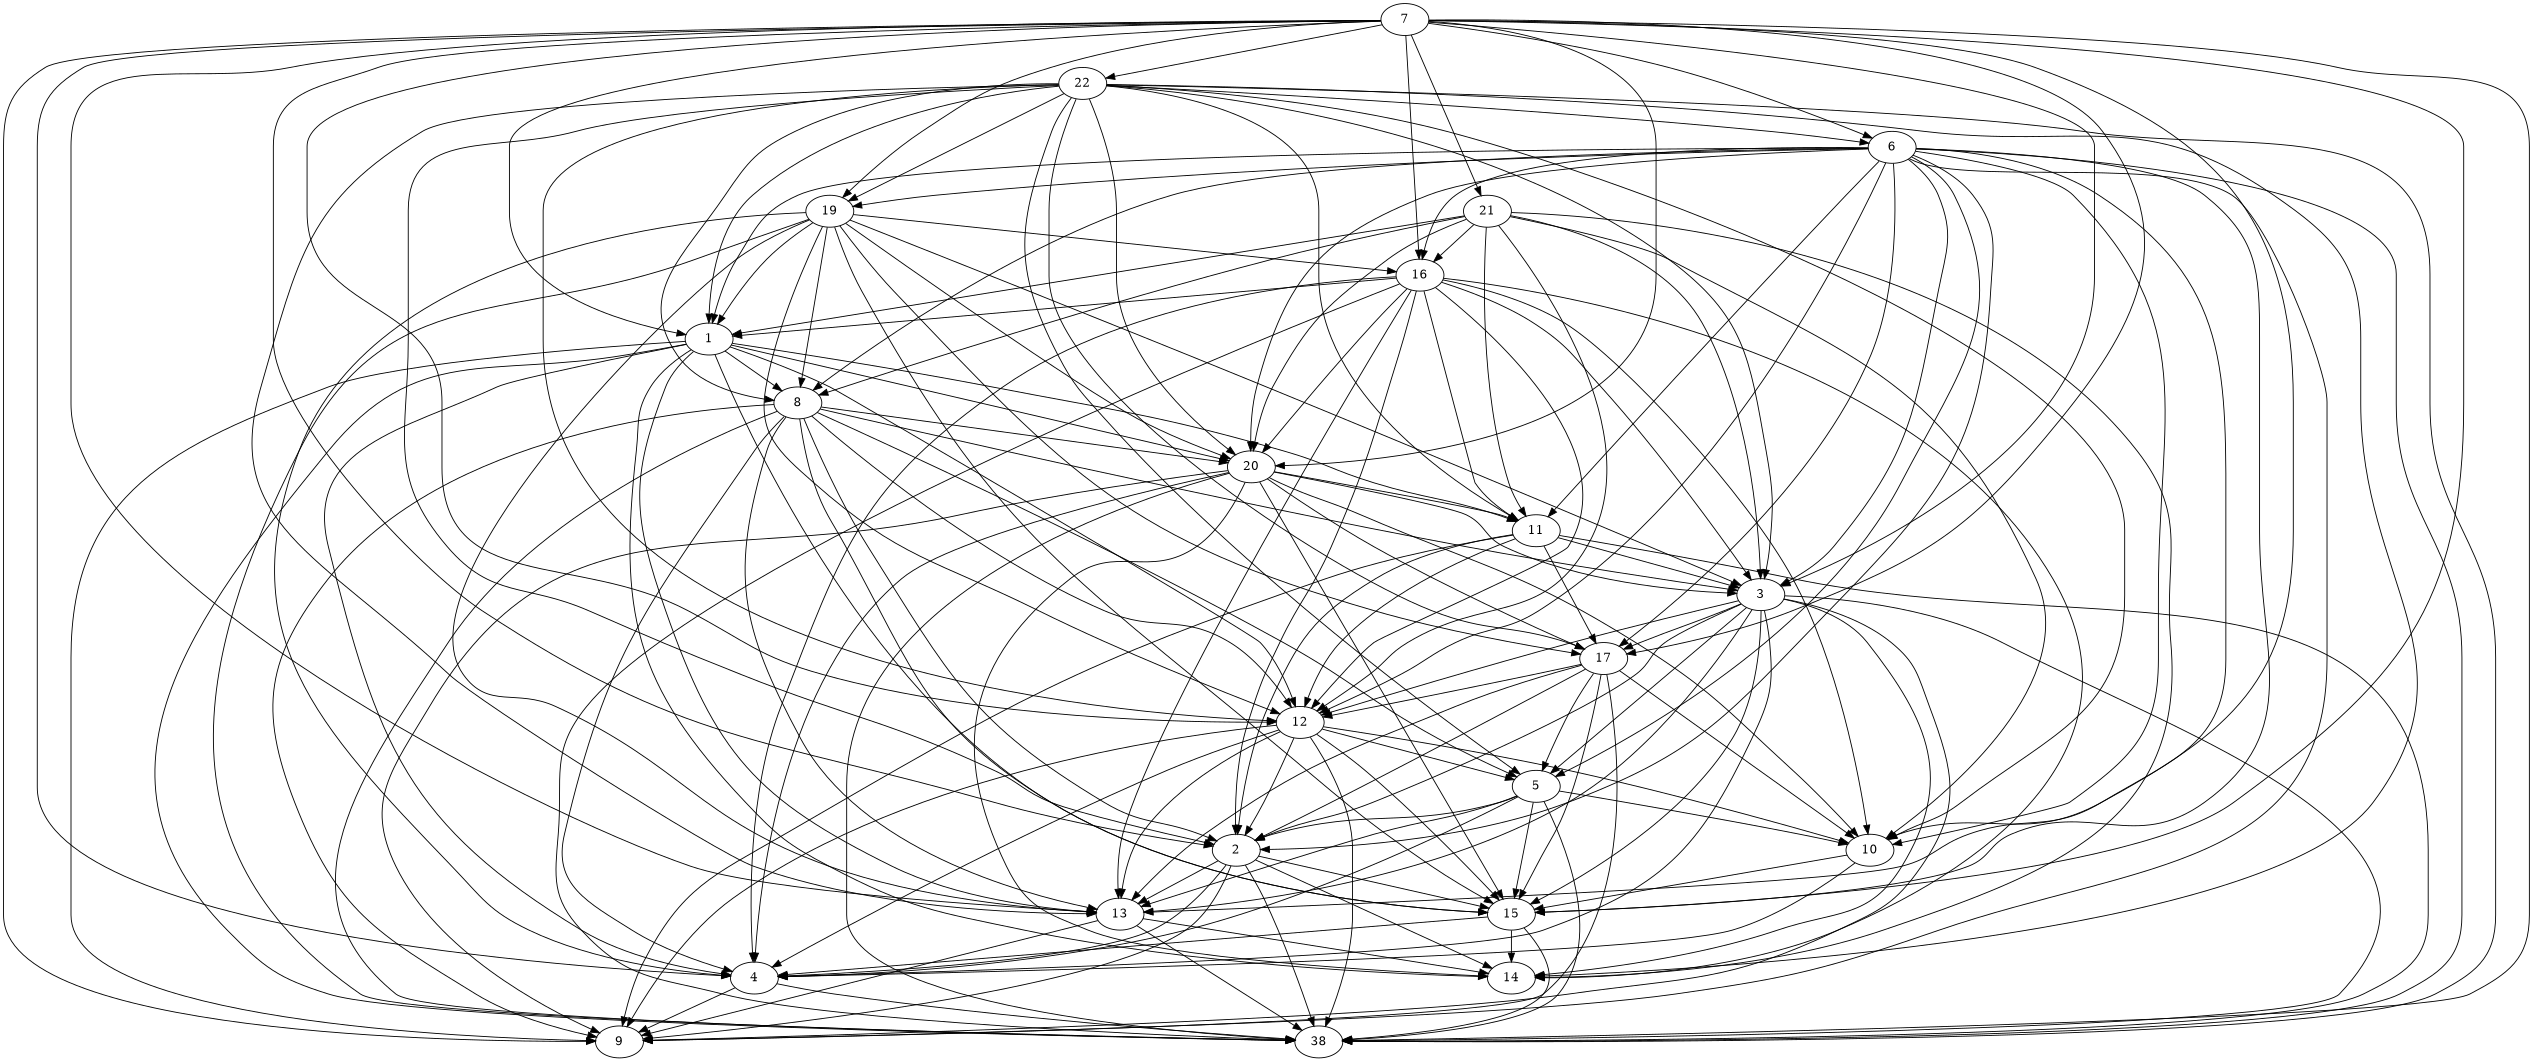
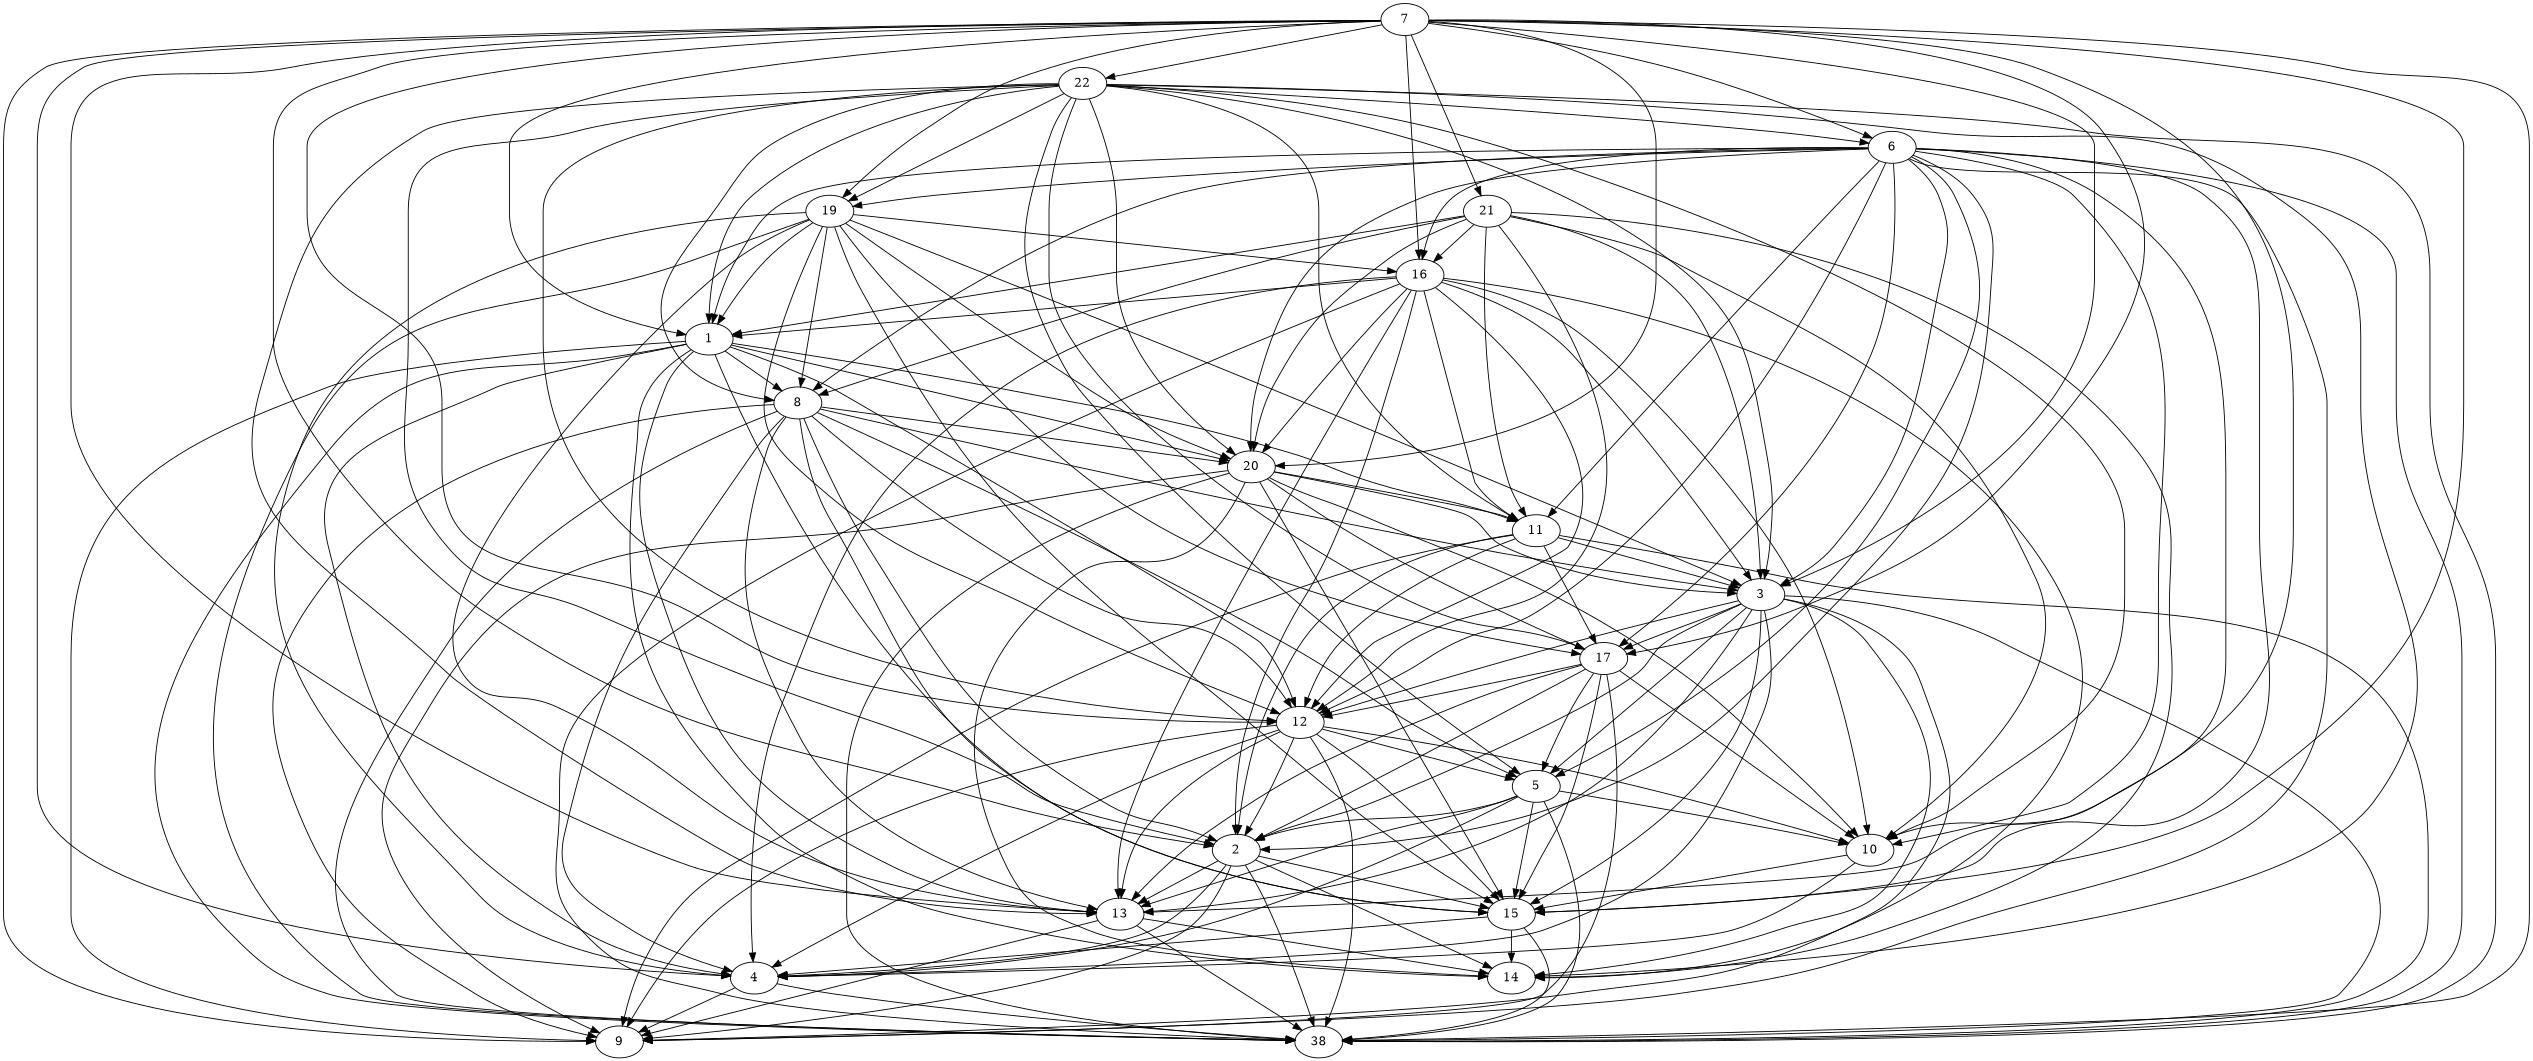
(906, 576) -> none
